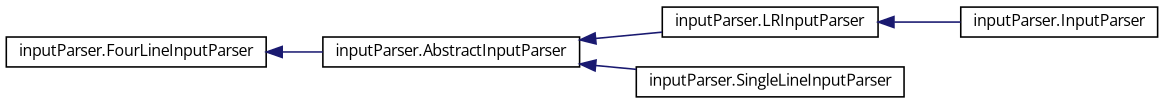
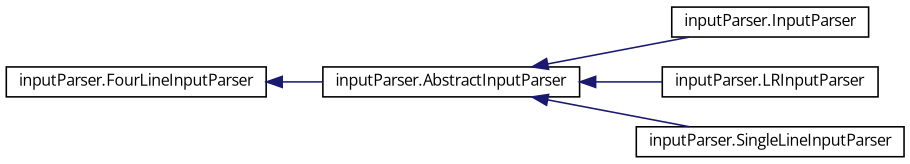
(927, 22) -> (618, 50)
